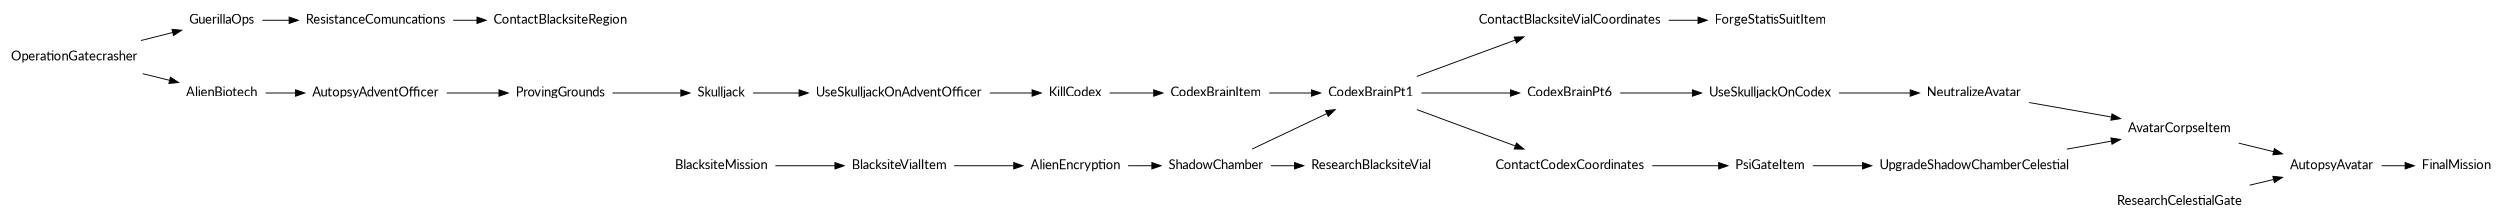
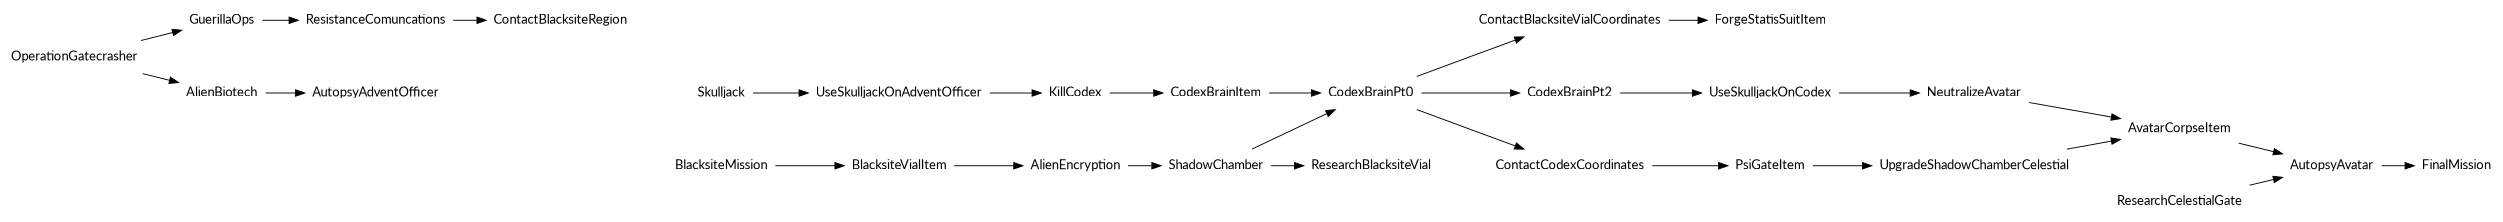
(560, 93) -> none
(1371, 93) -> (1371, 93)
(1570, 93) -> (1570, 93)
